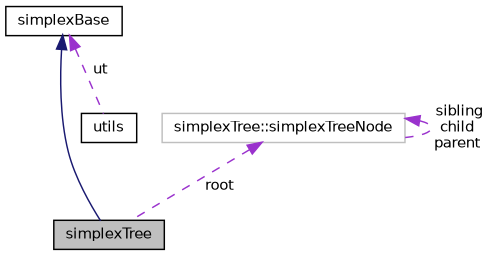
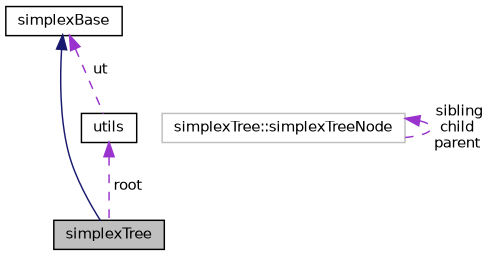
(190, 185) -> (109, 189)
